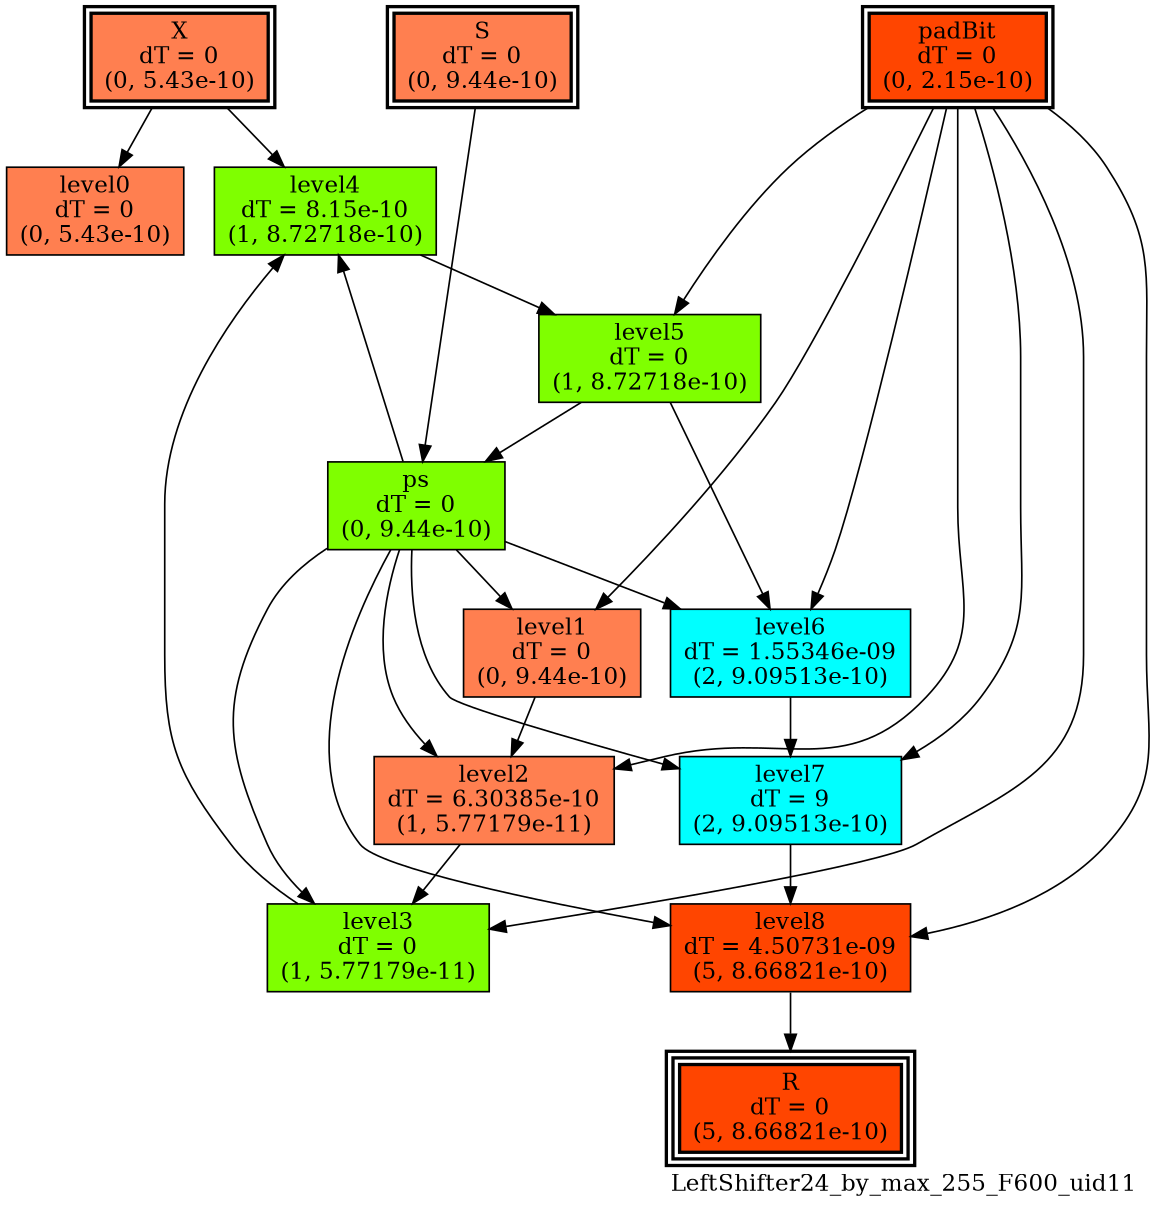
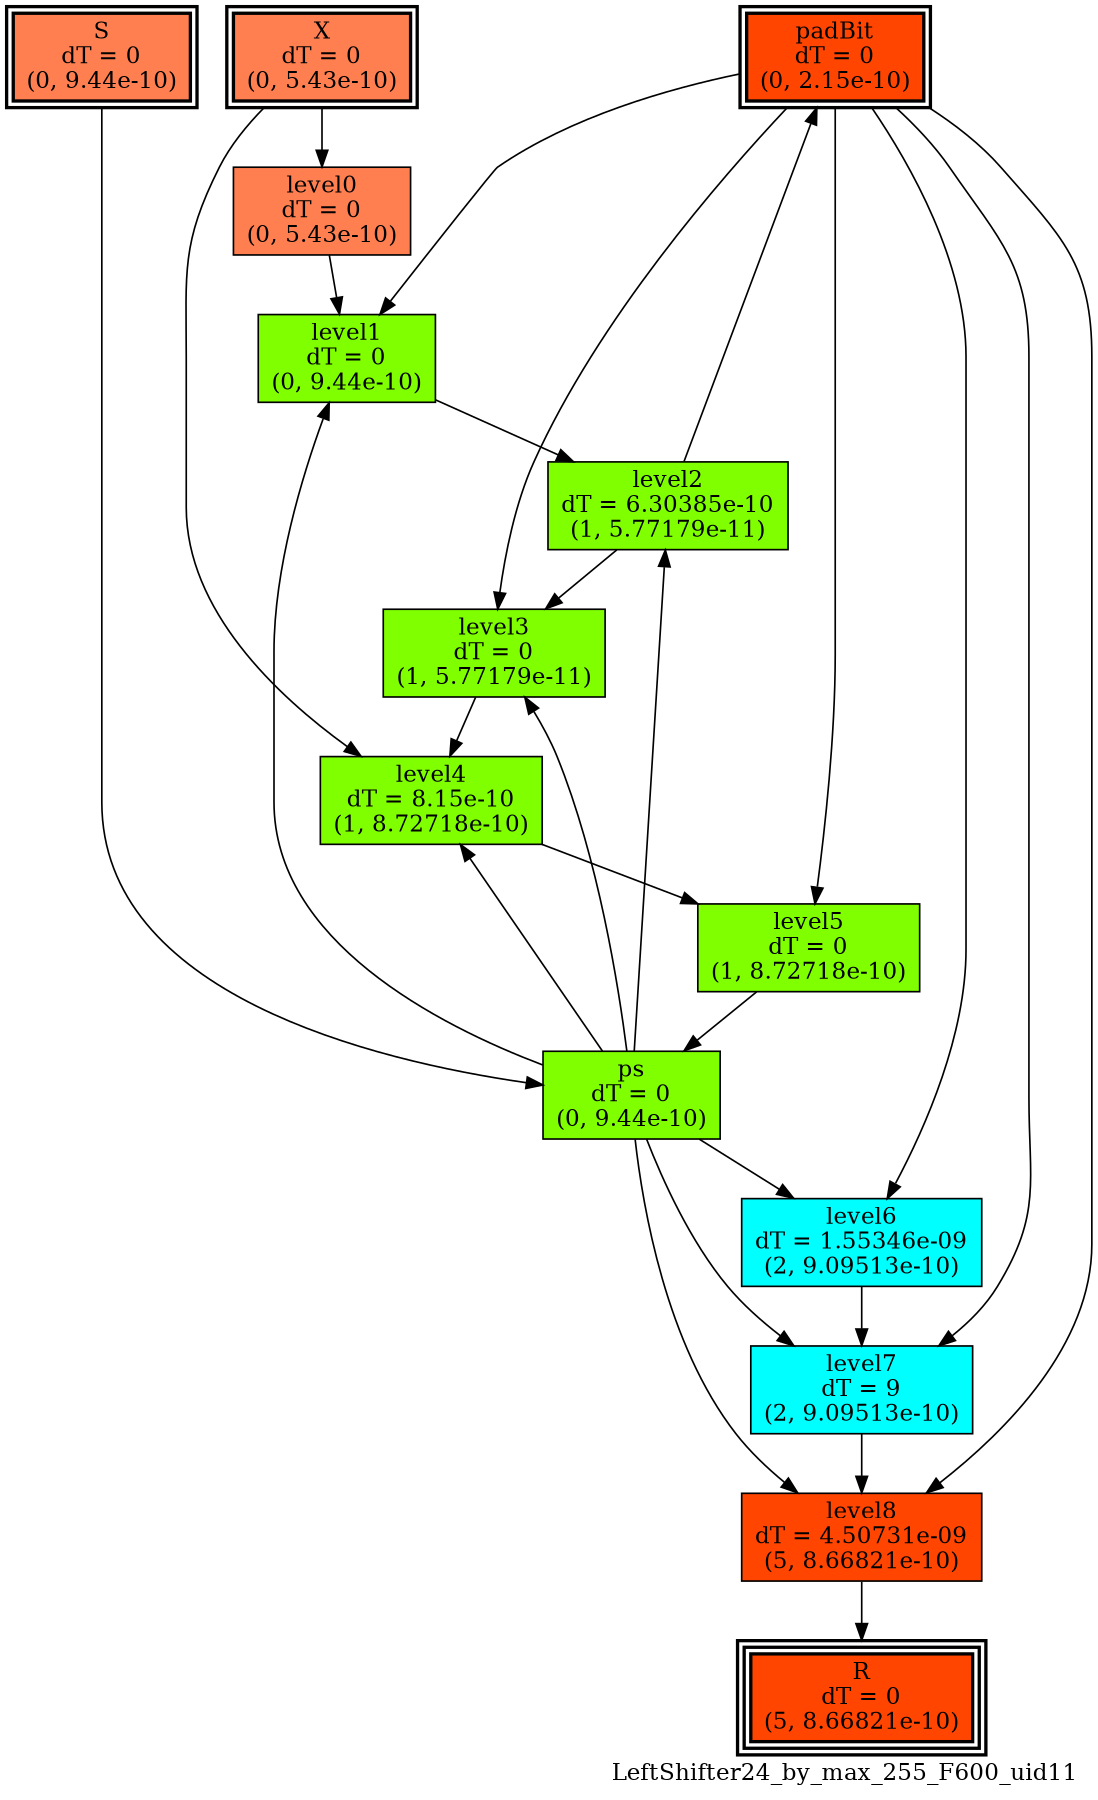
none -> (333, 276)
(717, 498) -> none
(961, 563) -> (747, 293)
(552, 653) -> (347, 358)
(494, 800) -> (668, 506)
